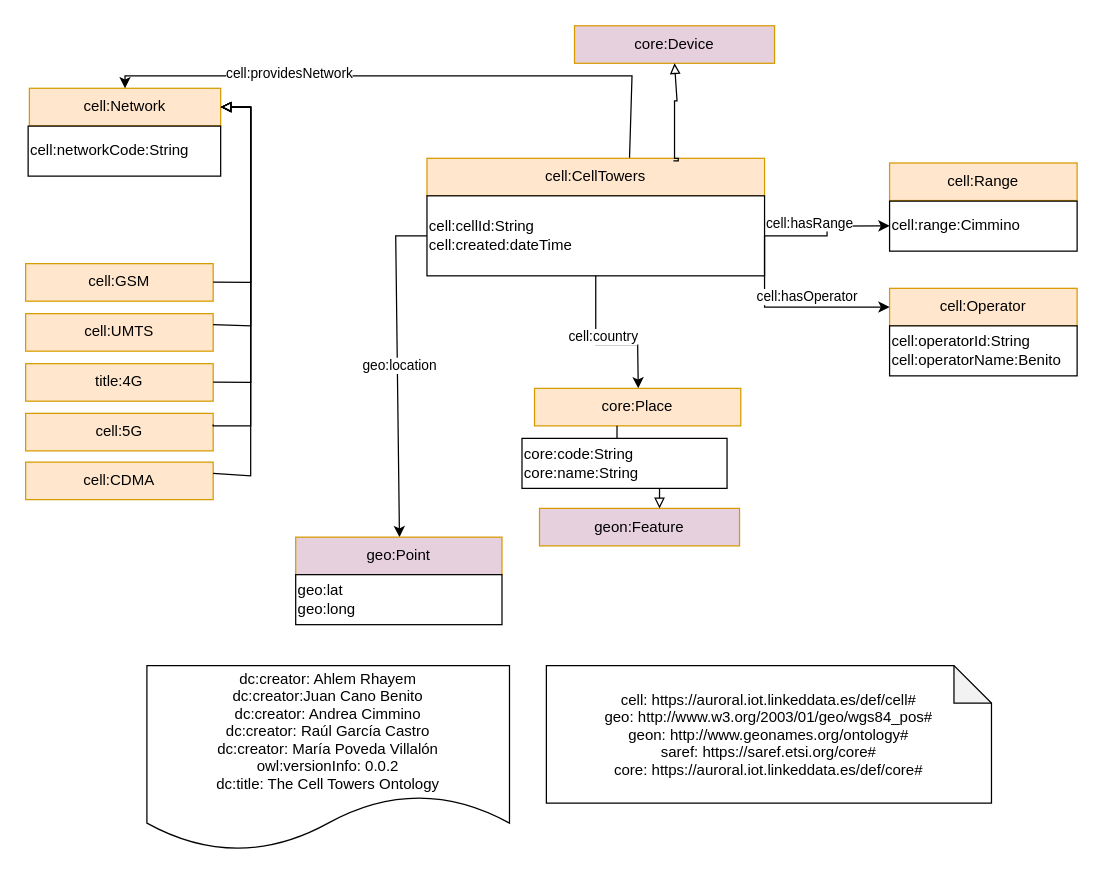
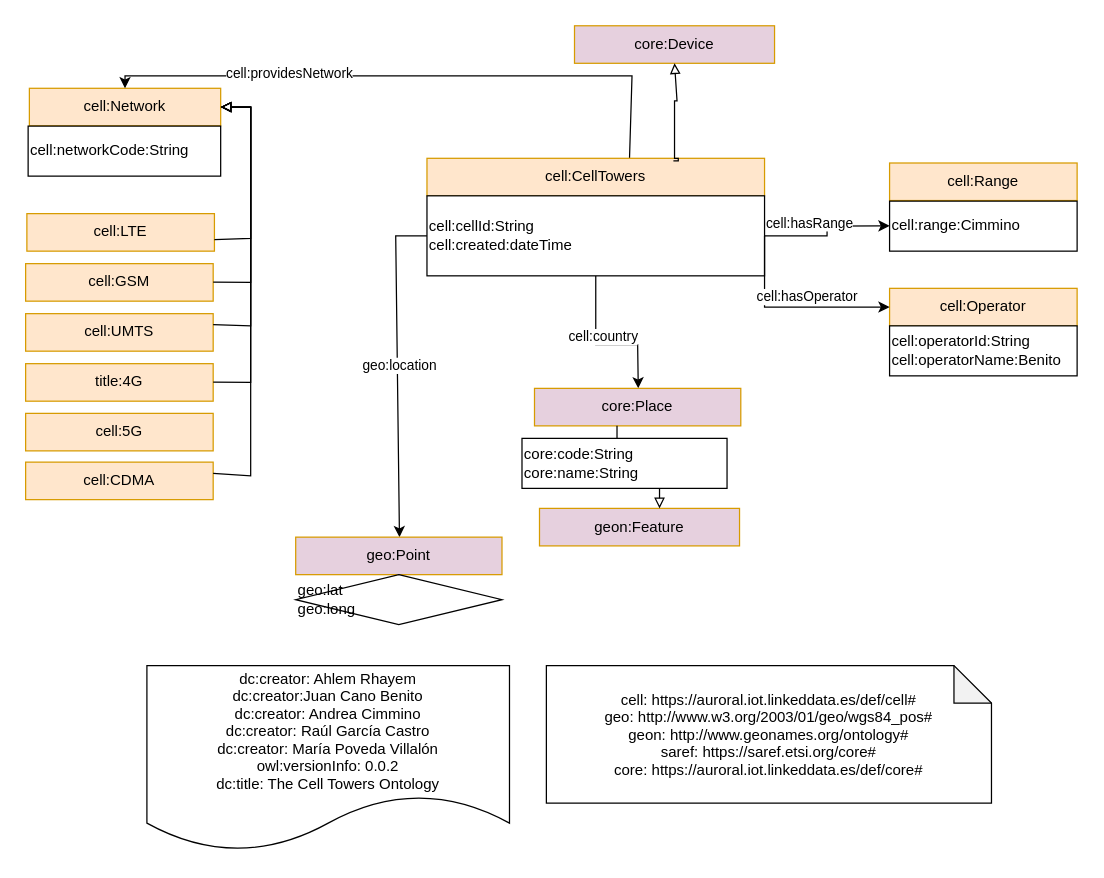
none -> (121, 232)
none -> (230, 239)
(638, 407) -> (638, 407)
(229, 426) -> none
(399, 599) -> (399, 599)
